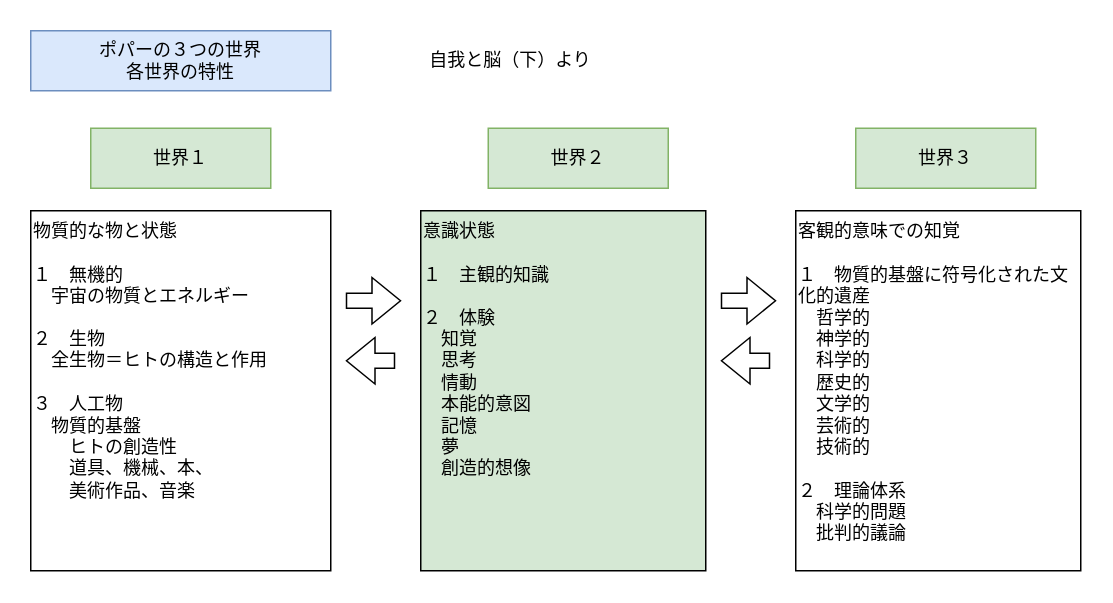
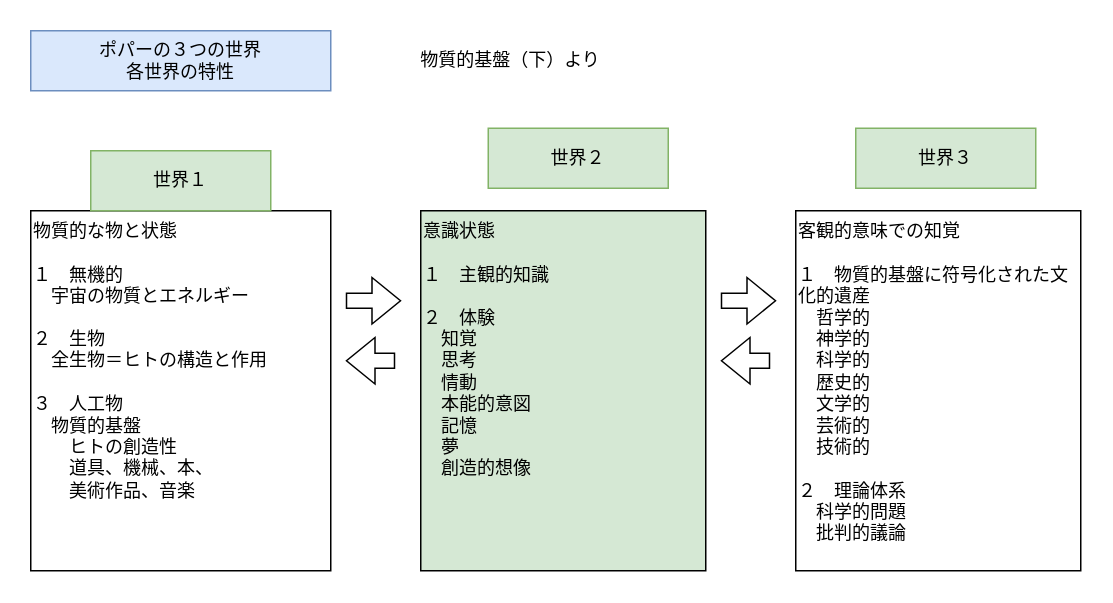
(511, 61) -> (511, 61)
(181, 158) -> (181, 181)
